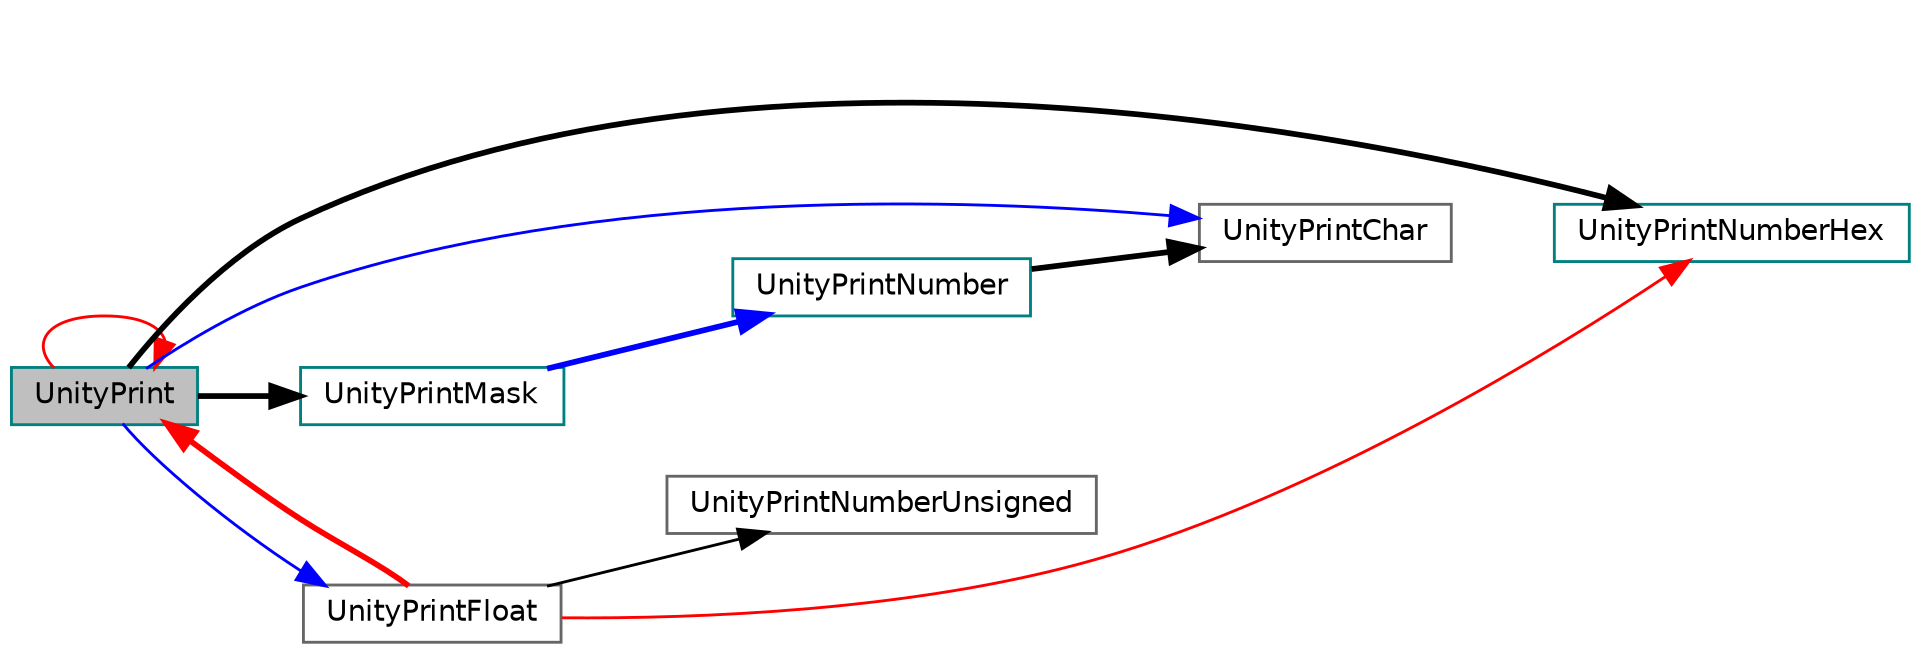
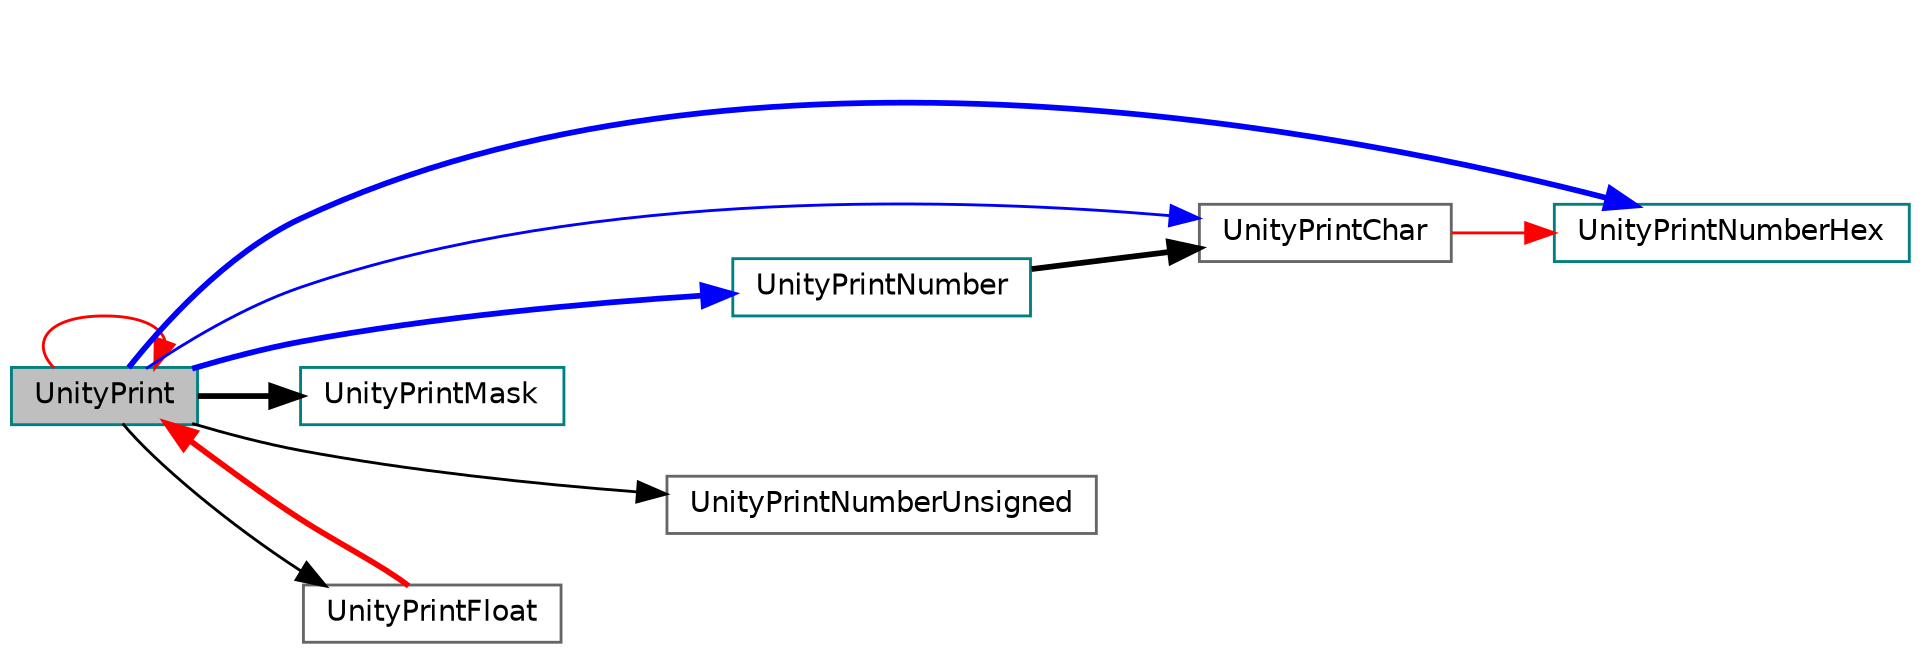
(836, 104) -> (836, 104)
(643, 345) -> (445, 320)
(207, 503) -> (207, 503)
(1143, 544) -> (1488, 233)
(643, 563) -> (413, 468)
